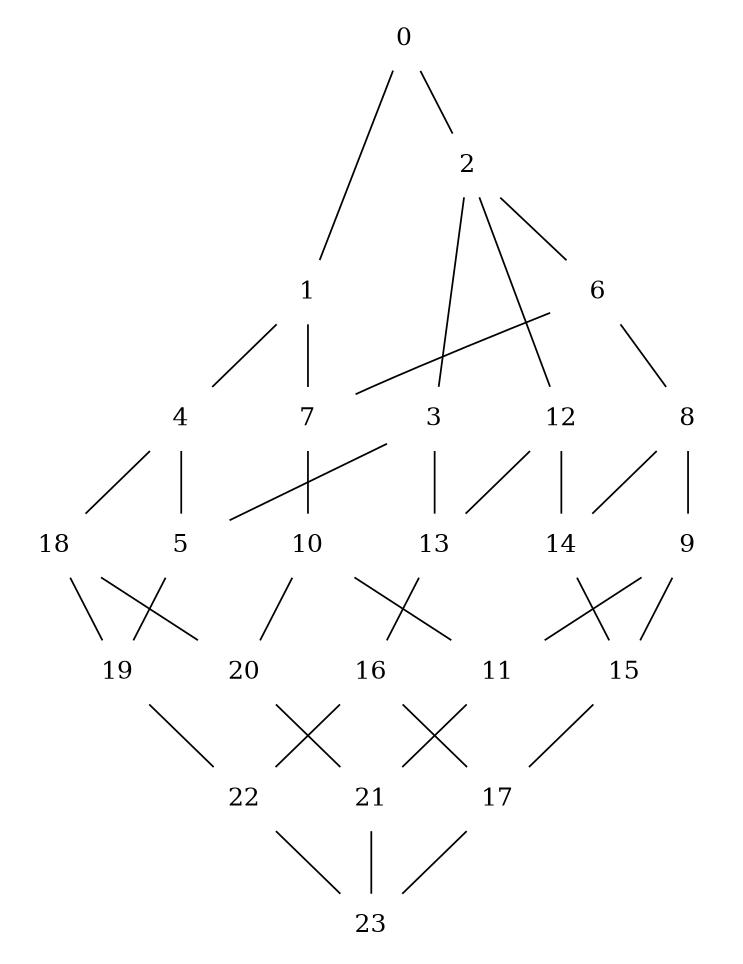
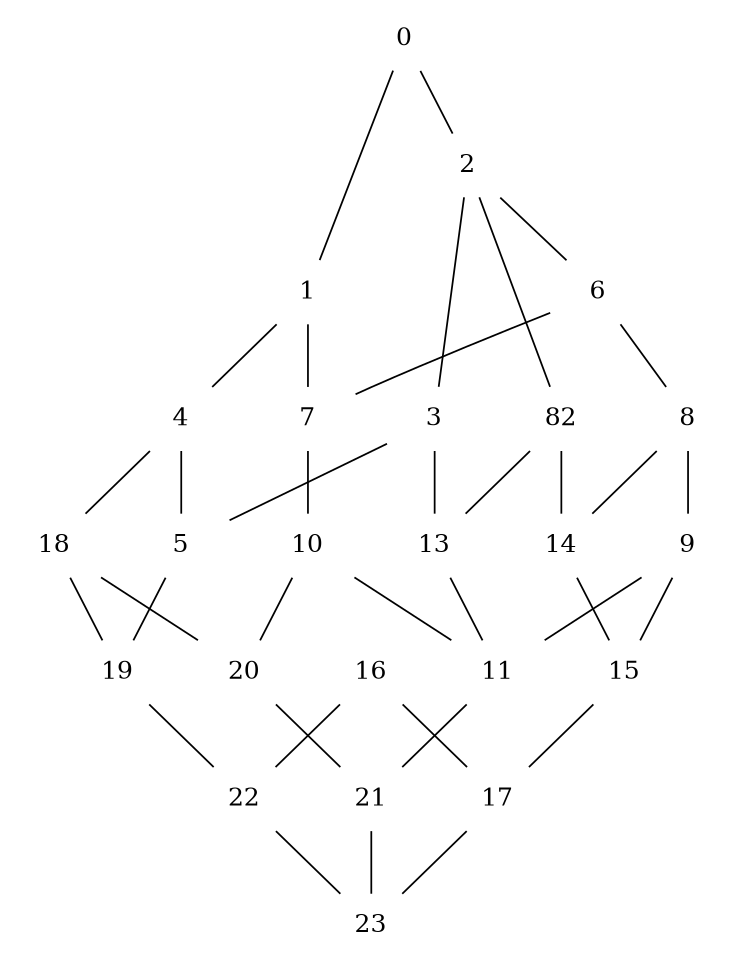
(561, 419) -> (561, 419)
(398, 618) -> (466, 609)
